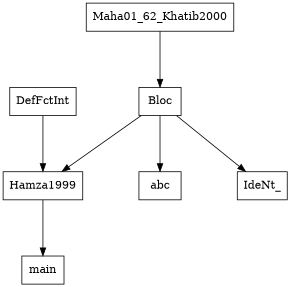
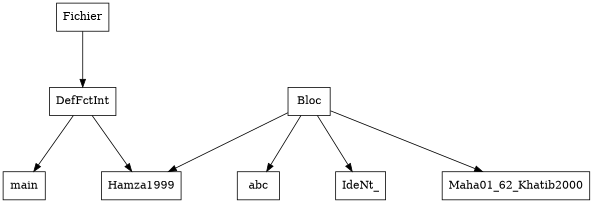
none -> (83, 17)
(160, 55) -> (403, 140)
(43, 224) -> (56, 140)
